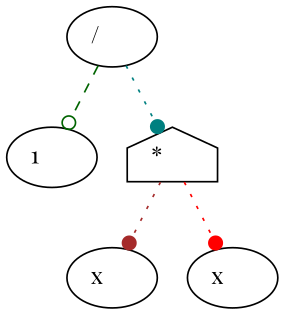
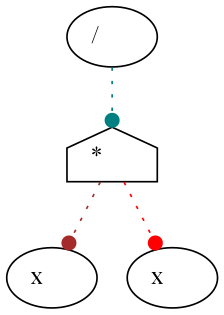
(52, 157) -> none
